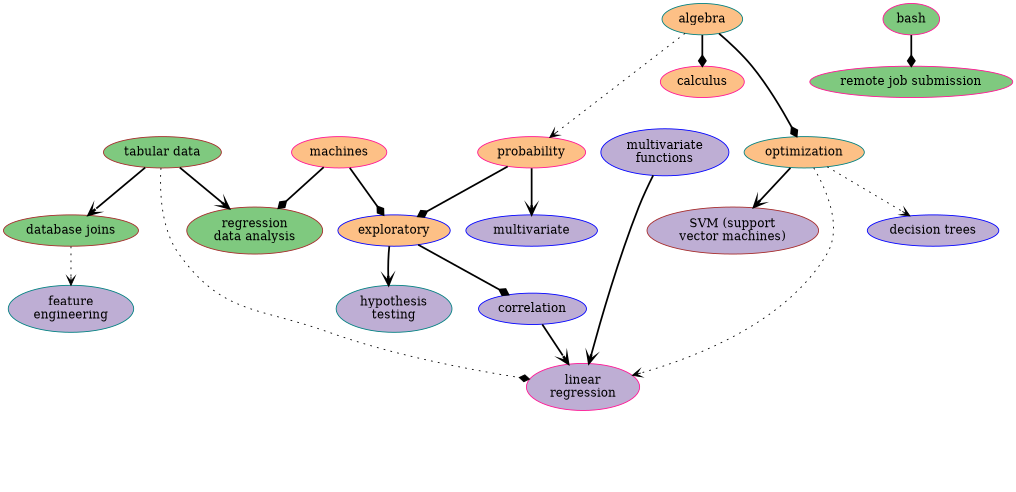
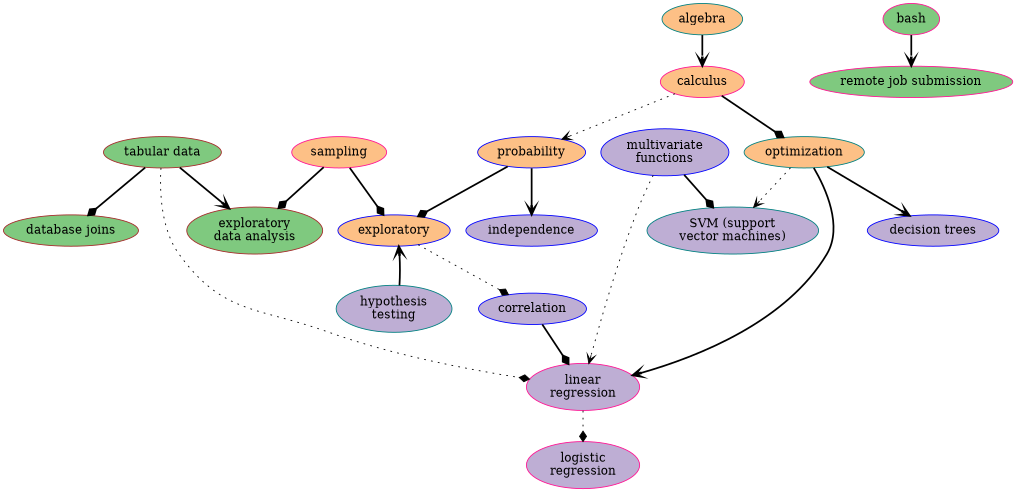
(702, 45) -> (702, 45)
(911, 45) -> (911, 45)
(760, 77) -> (748, 114)
(621, 83) -> (623, 115)
(339, 152) -> (339, 152)
(532, 152) -> (532, 152)
(775, 184) -> (775, 184)
none -> (695, 187)
(121, 188) -> (121, 188)
(865, 189) -> (865, 189)
(255, 231) -> (255, 231)
(532, 231) -> (532, 231)
(733, 231) -> (733, 231)
(388, 261) -> (400, 270)
(618, 264) -> (618, 264)
(459, 267) -> (459, 267)
(782, 304) -> (782, 304)
(71, 309) -> none
(553, 340) -> (553, 340)
none -> (583, 465)
